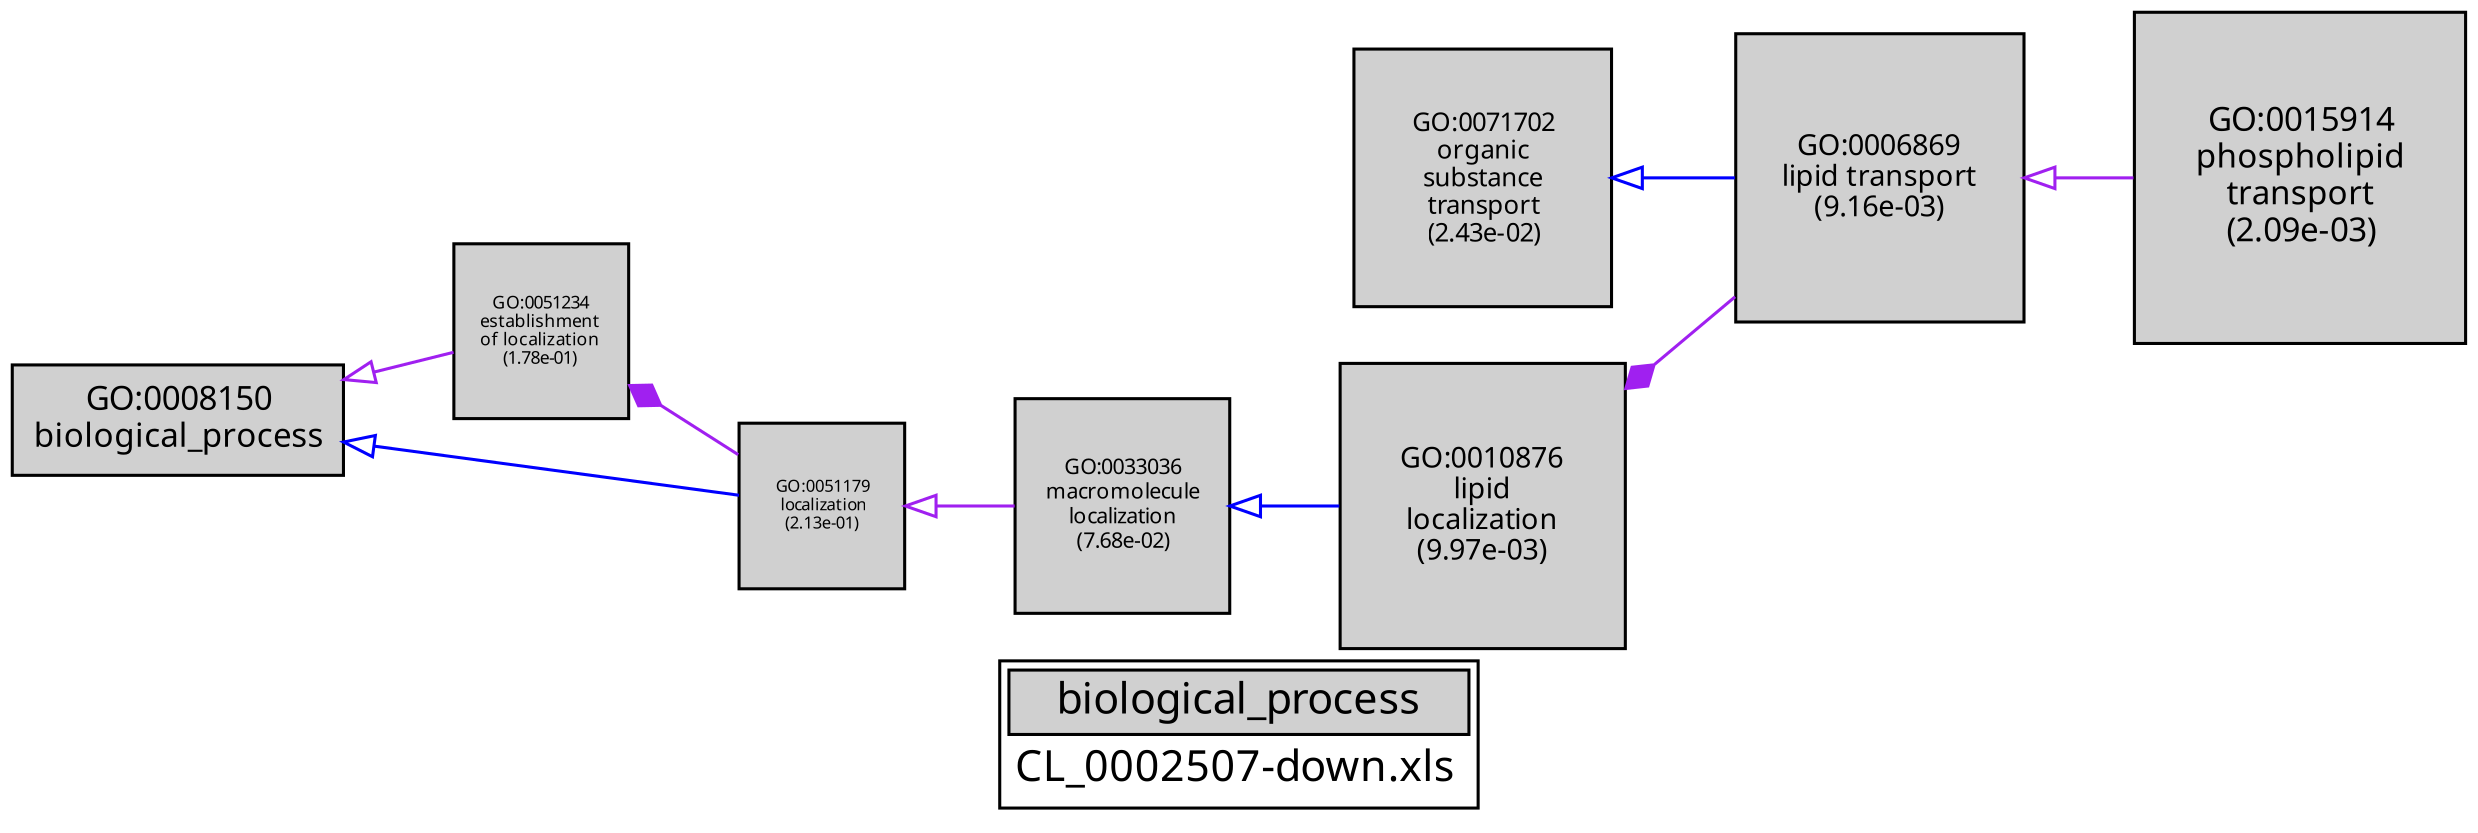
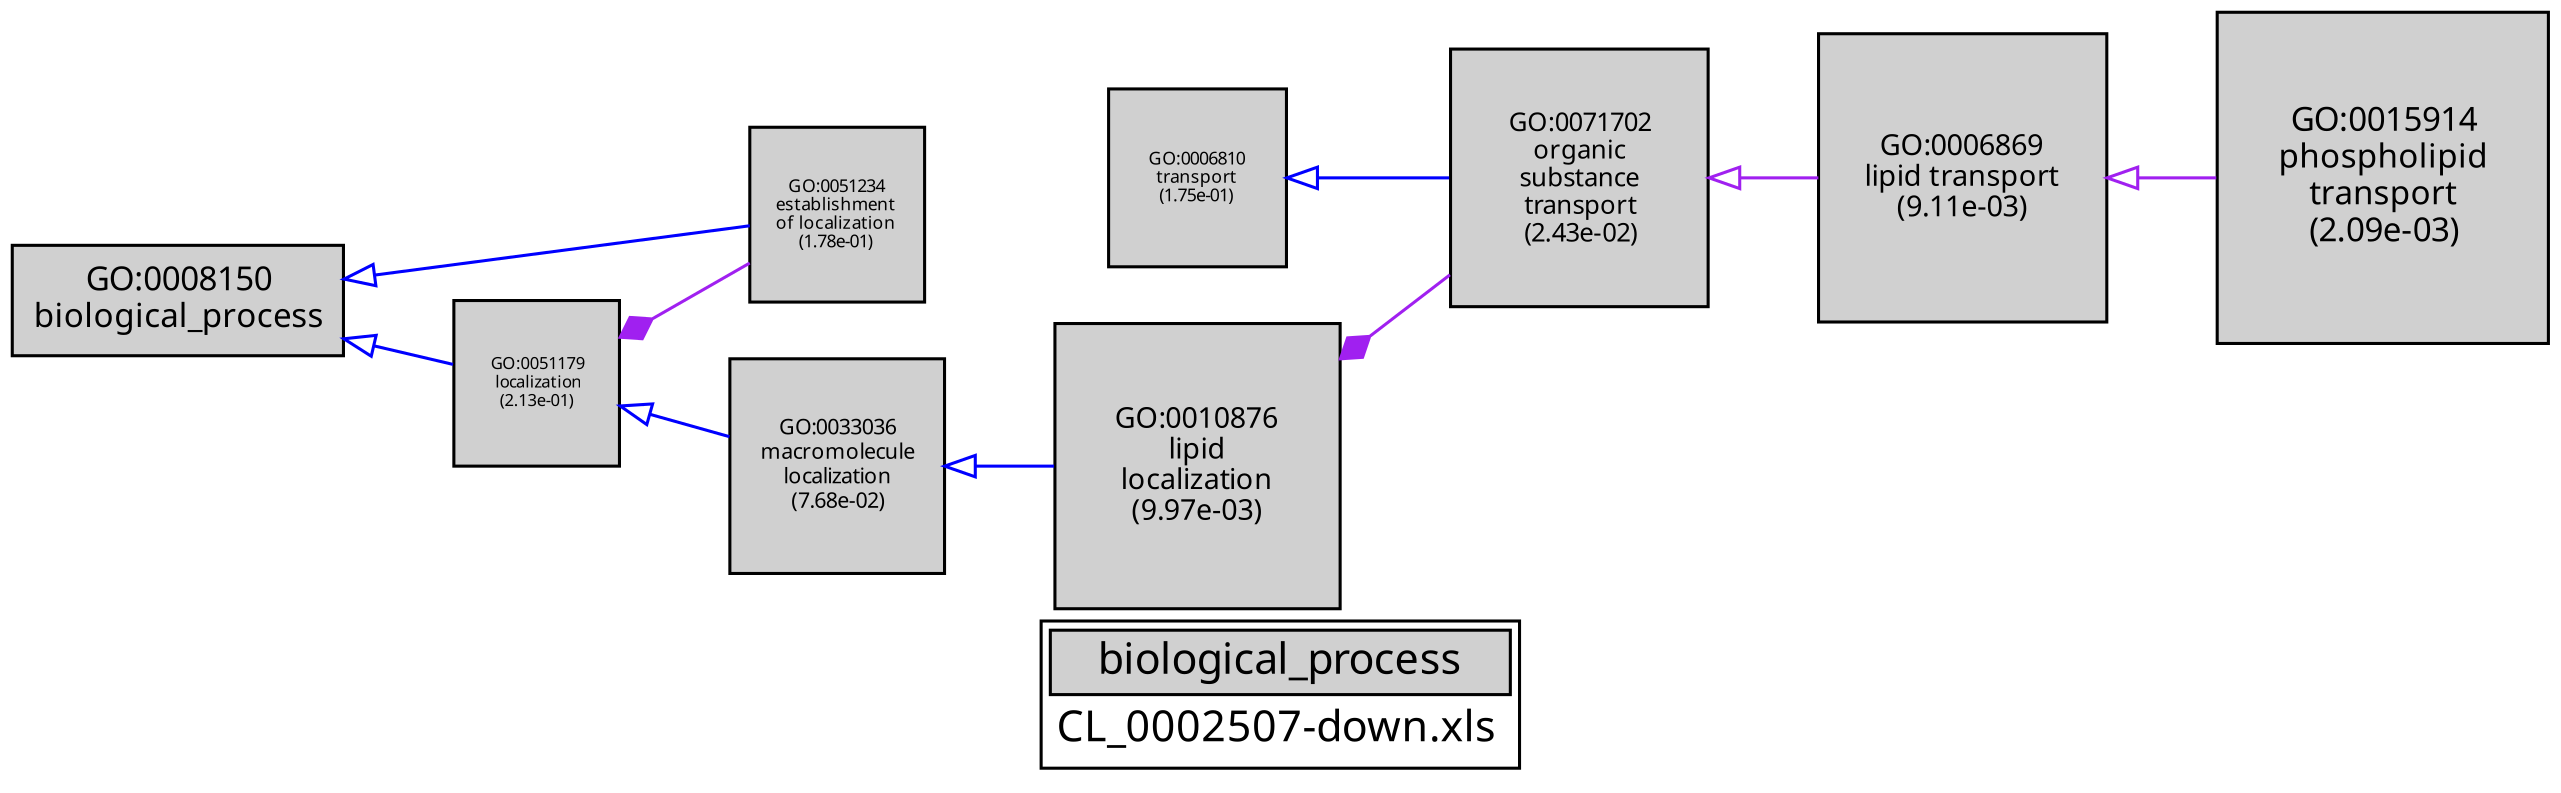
none -> (1198, 178)
(1689, 178) -> (1779, 178)
(1880, 208) -> (1963, 208)
(1695, 331) -> (1410, 305)
(414, 362) -> (562, 250)
(699, 430) -> (701, 291)
(976, 506) -> (690, 426)
